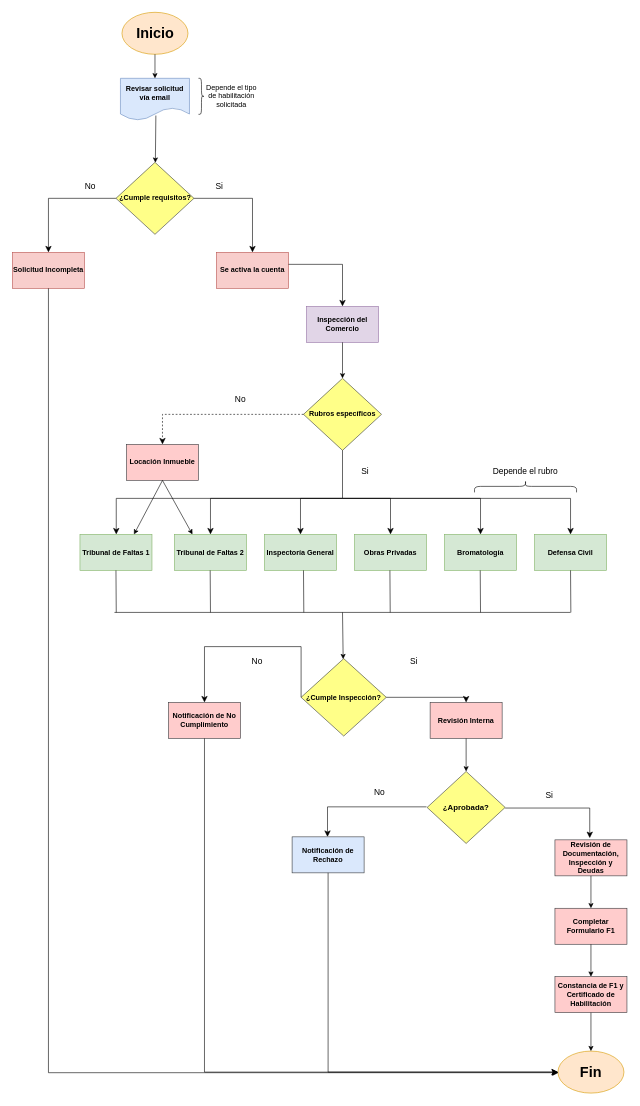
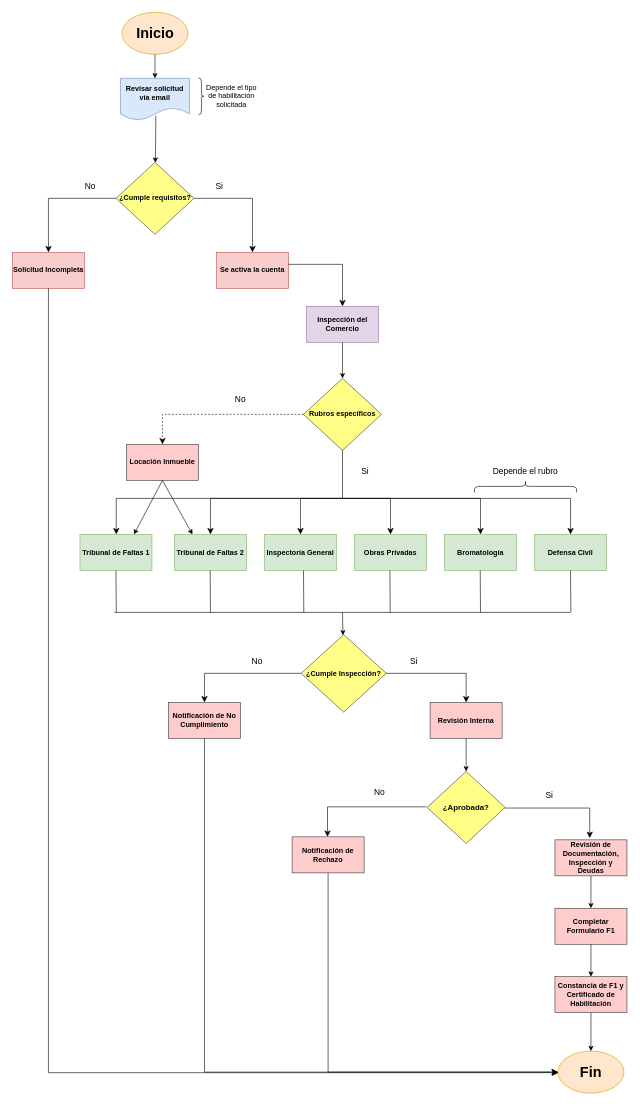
(344, 697) -> (344, 673)
(328, 855) -> (328, 855)
